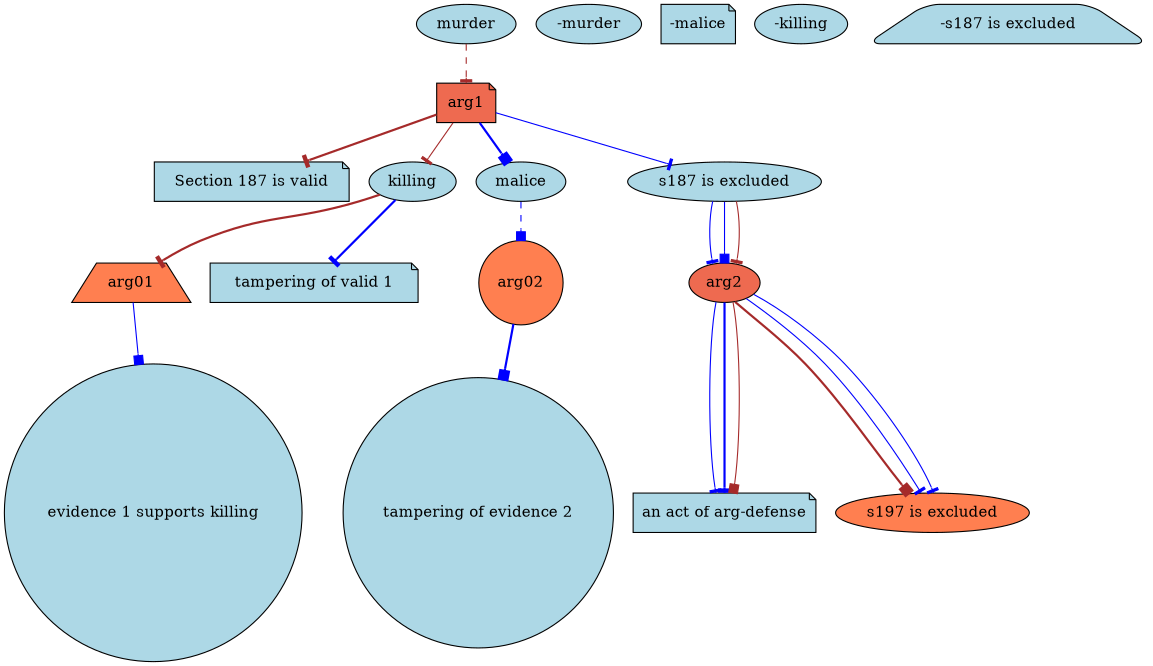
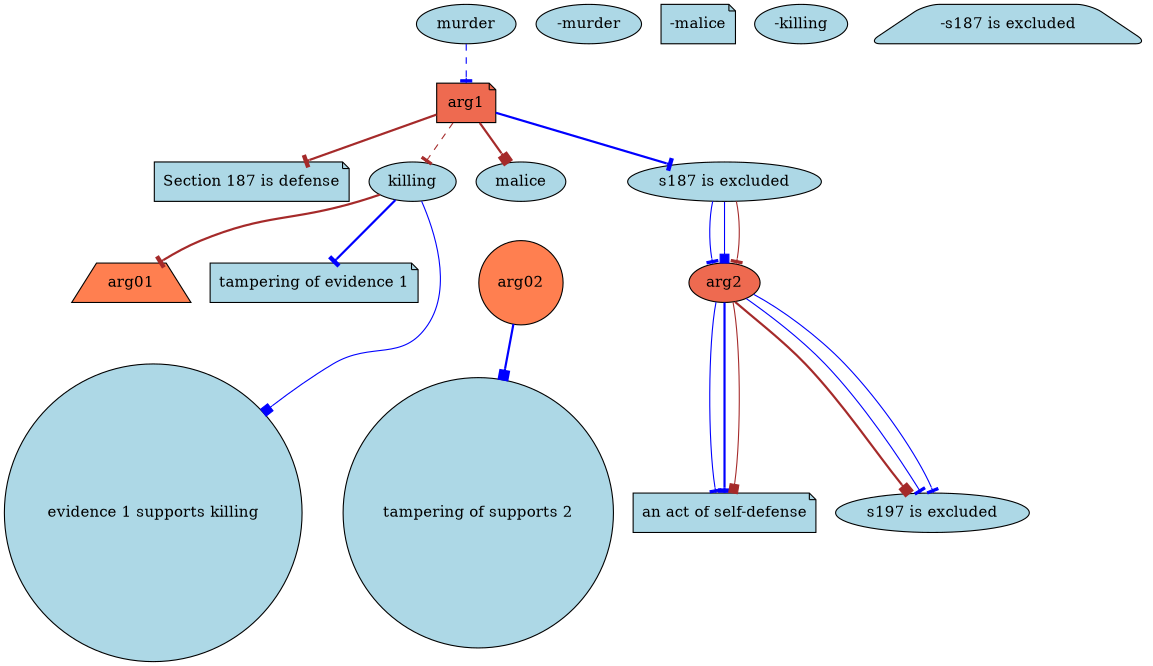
(466, 61) -> (466, 61)
(491, 138) -> (491, 138)
(581, 138) -> (581, 138)
(441, 140) -> (441, 140)
(252, 182) -> (252, 182)
(521, 216) -> none
(314, 283) -> (314, 283)
(136, 328) -> (410, 342)
(478, 513) -> (478, 513)
(725, 513) -> (725, 513)
(932, 513) -> (932, 513)
